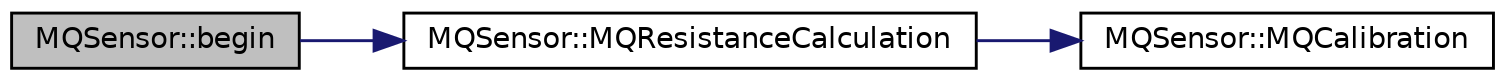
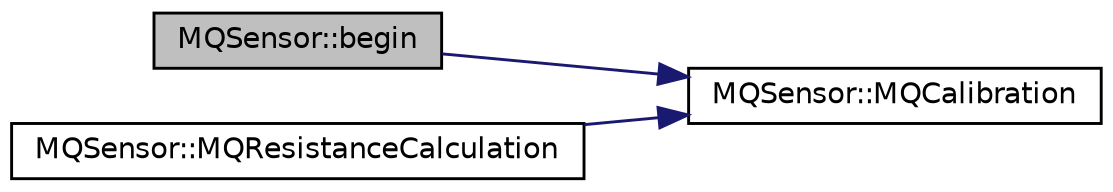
(337, 41) -> (550, 64)
